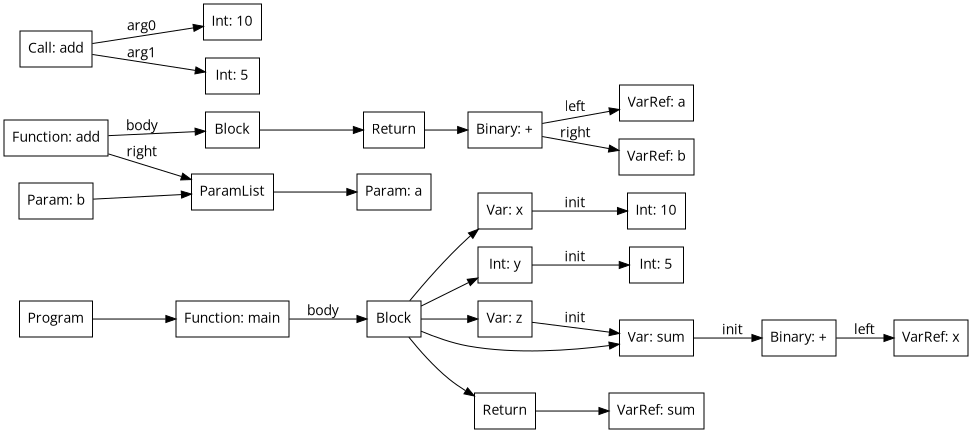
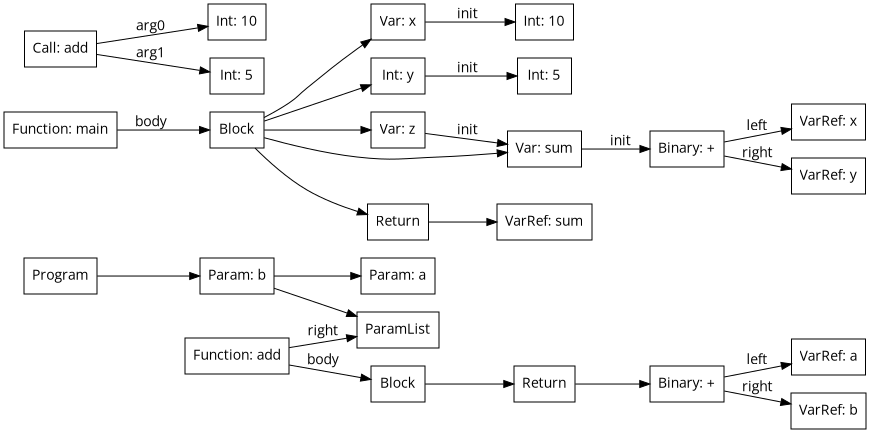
none -> (828, 176)
(310, 192) -> (312, 276)
(129, 319) -> (143, 276)
